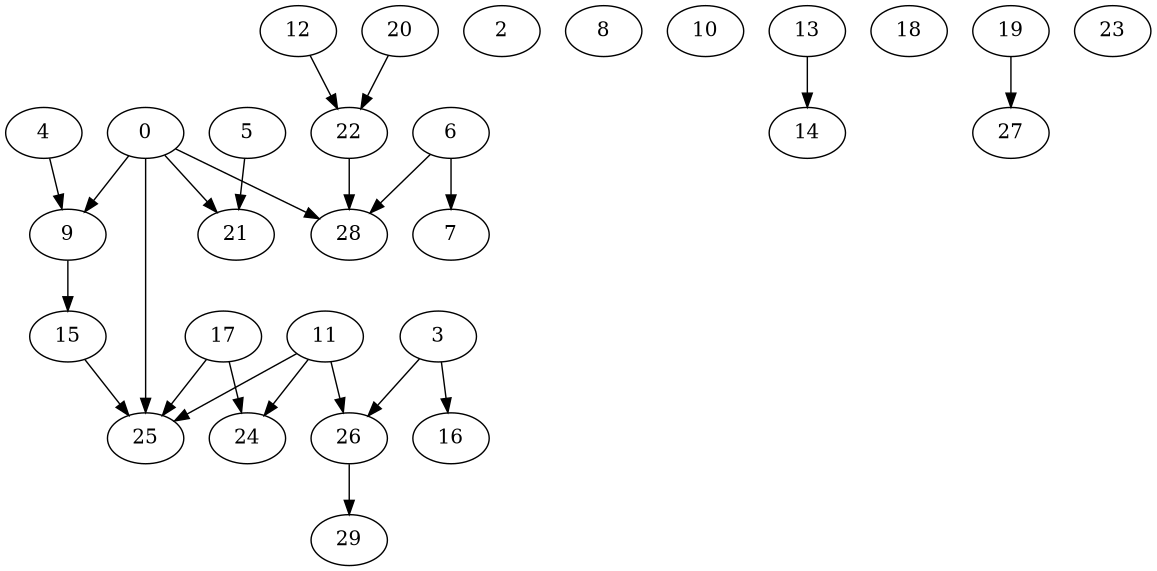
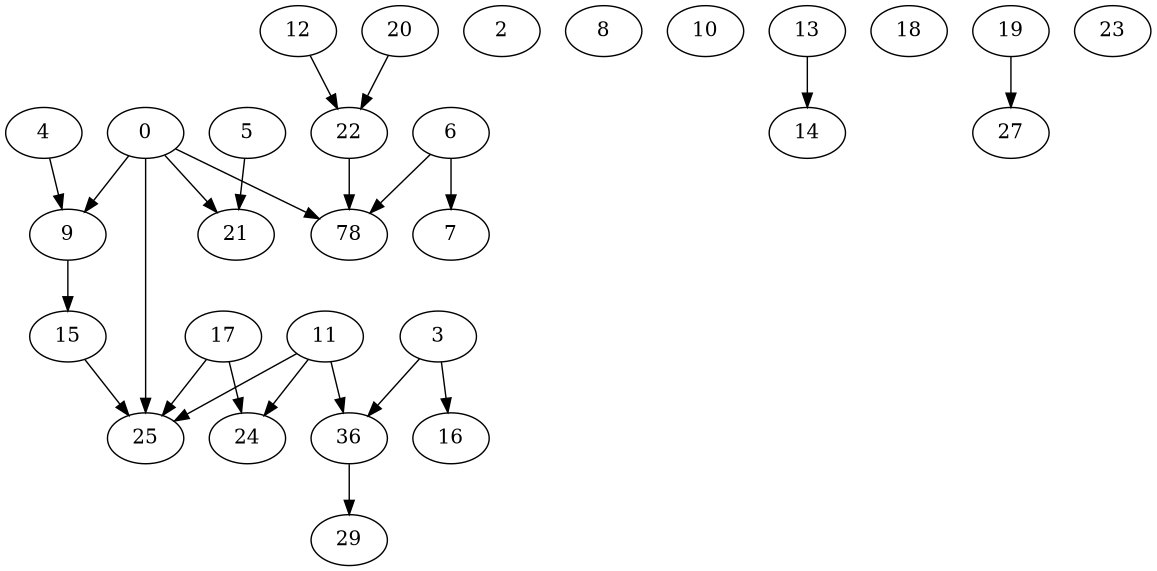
(349, 235) -> (349, 235)
(349, 438) -> (349, 438)
